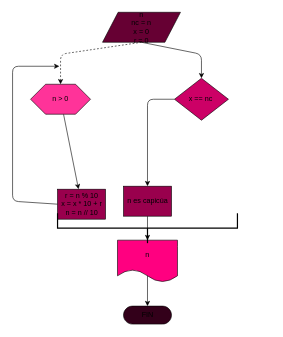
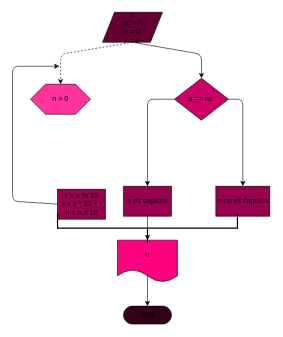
(141, 27) -> (132, 27)
none -> (240, 100)
(71, 151) -> none
none -> (243, 201)
